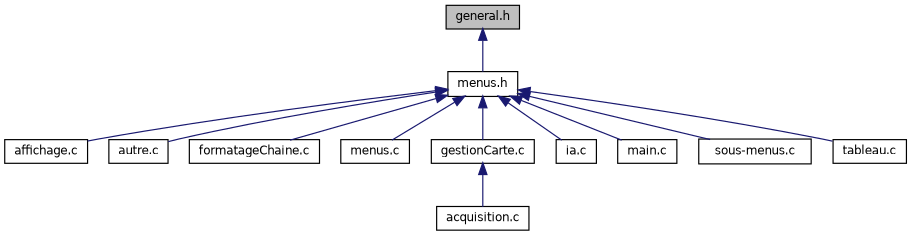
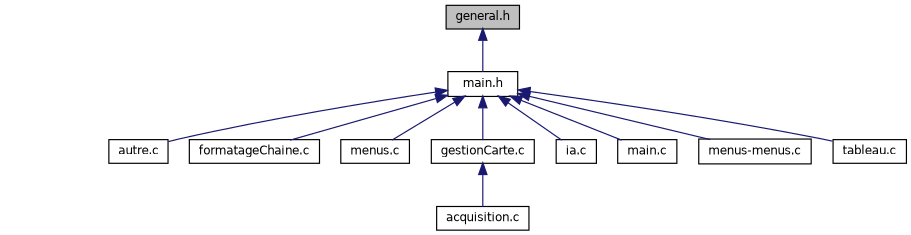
(483, 84) -> (483, 84)
(46, 151) -> none
(755, 151) -> (755, 151)
